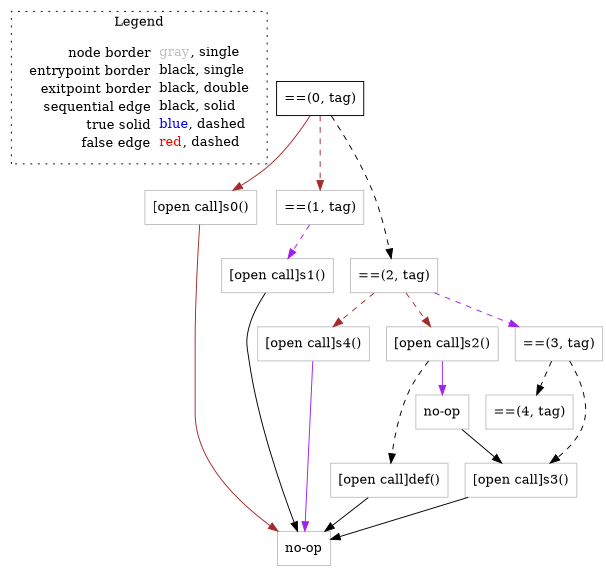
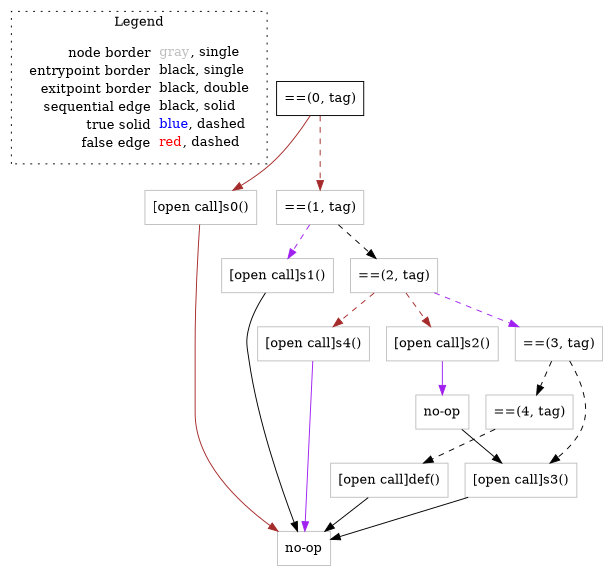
(367, 179) -> (354, 238)
(404, 405) -> (464, 444)
